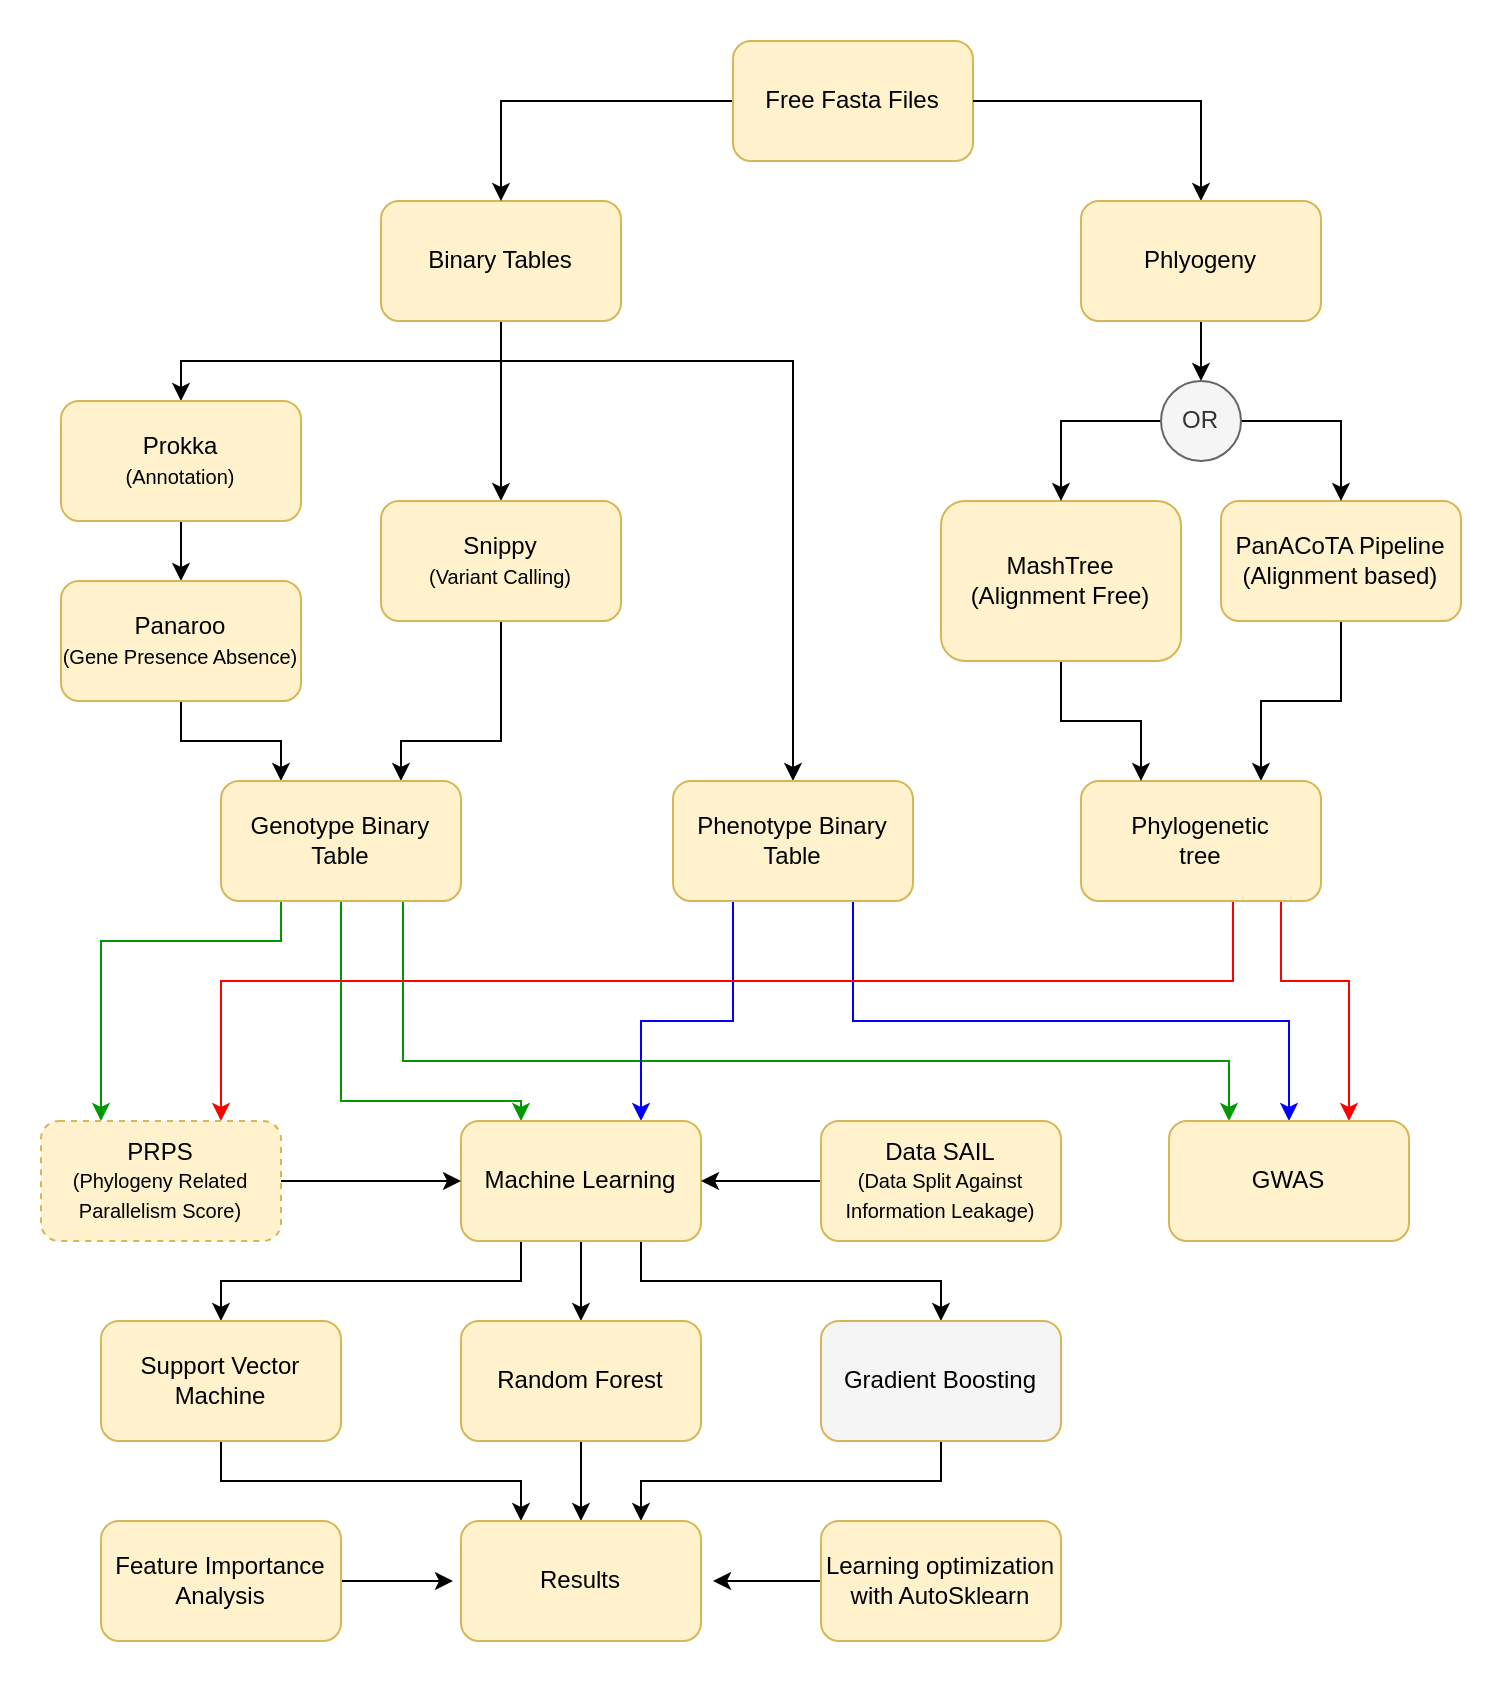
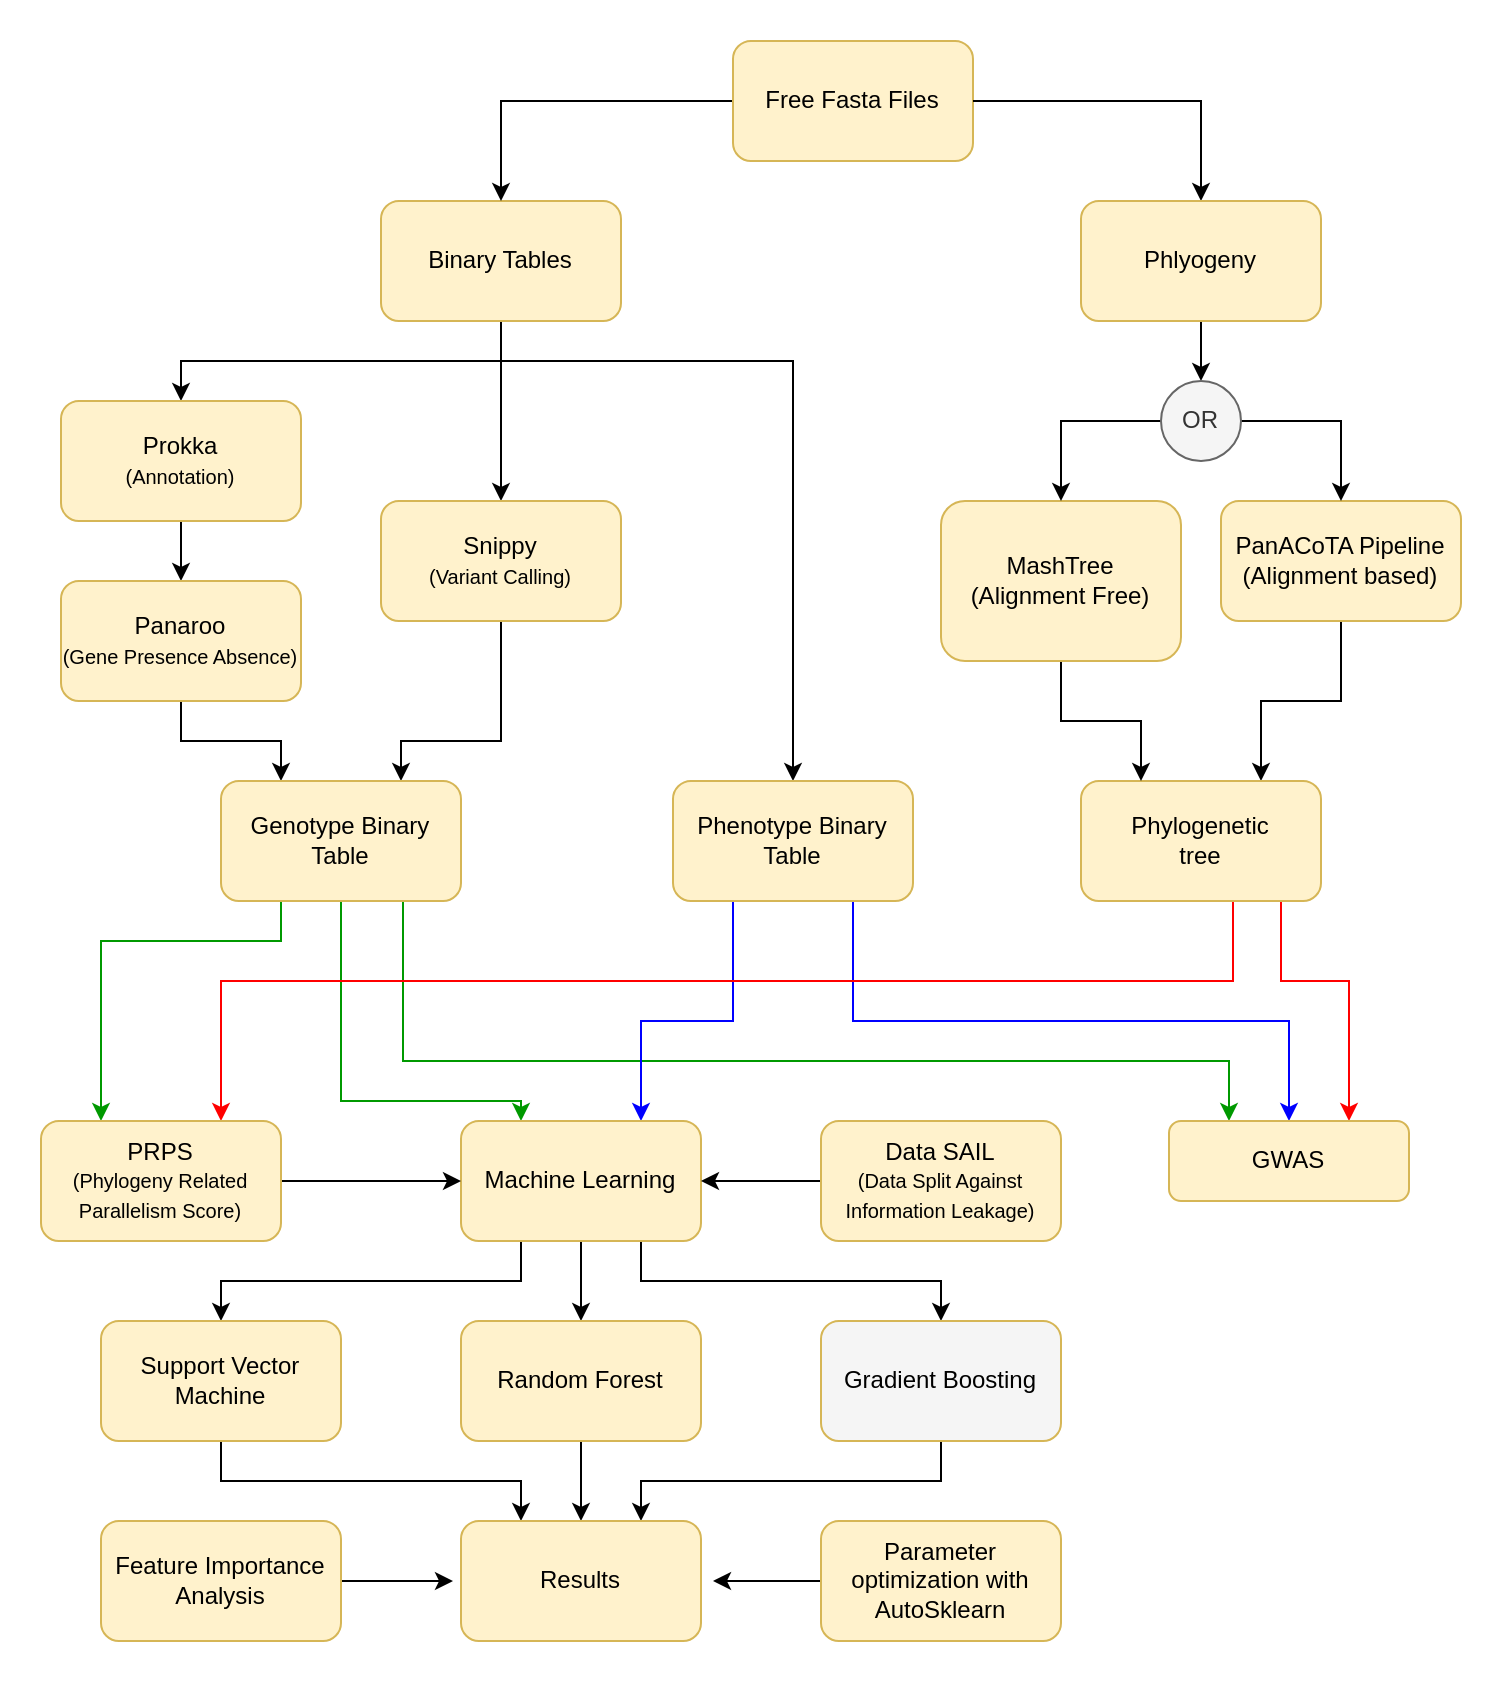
(161, 1181) -> (161, 1181)
(1289, 1181) -> (1289, 1161)
(941, 1581) -> (941, 1581)
